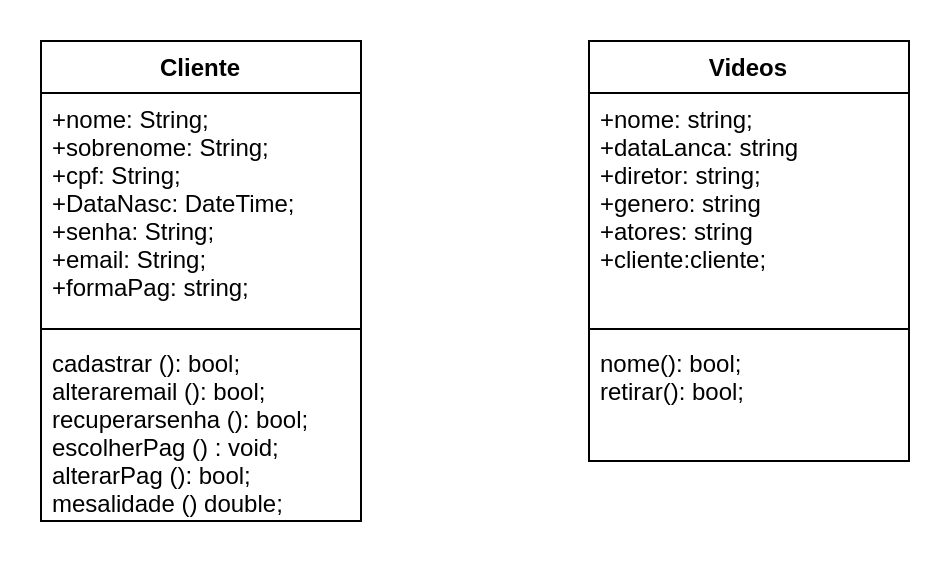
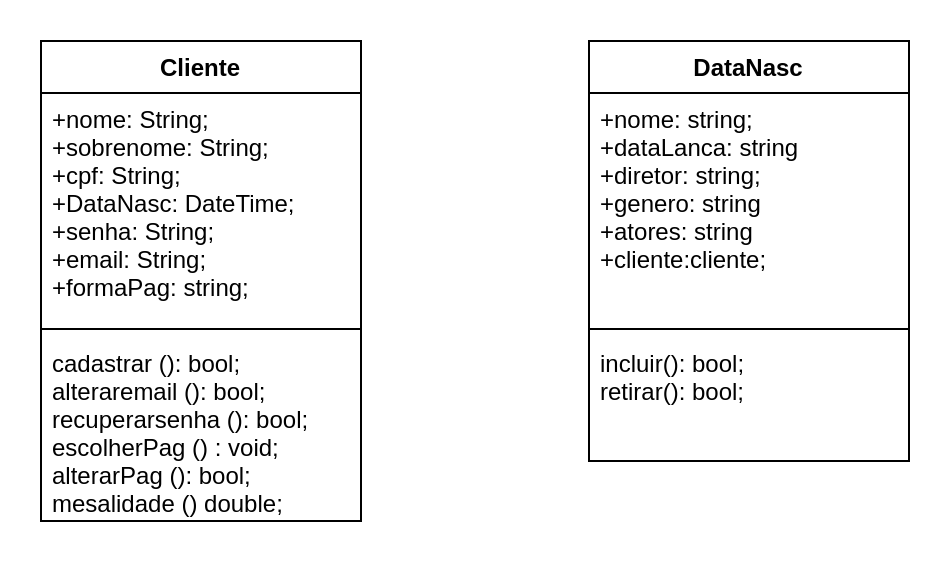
(748, 68) -> (748, 68)
(675, 364) -> (686, 364)
